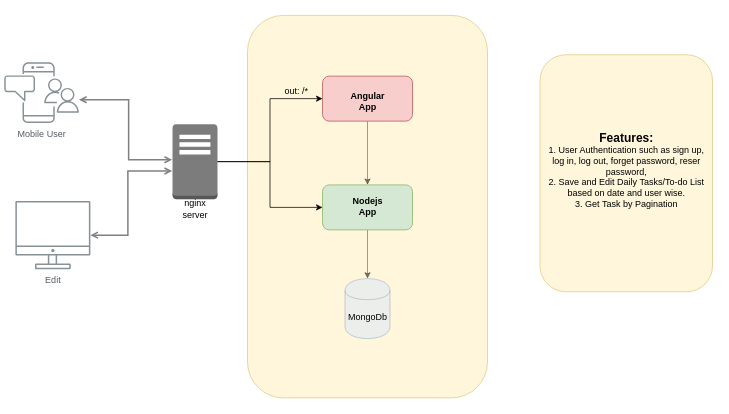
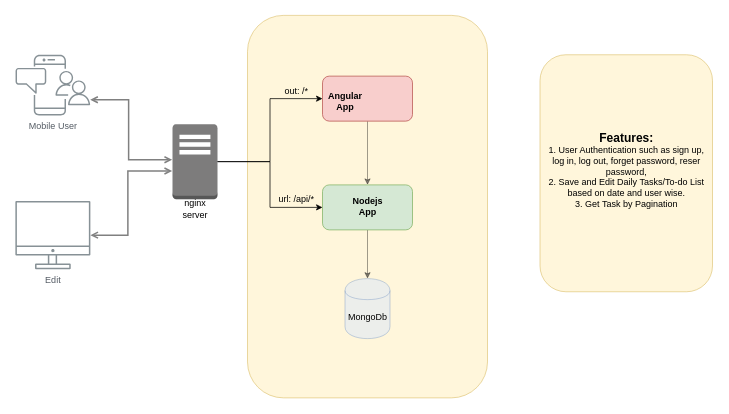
(42, 93) -> (53, 85)
(368, 102) -> (345, 102)
none -> (296, 199)
